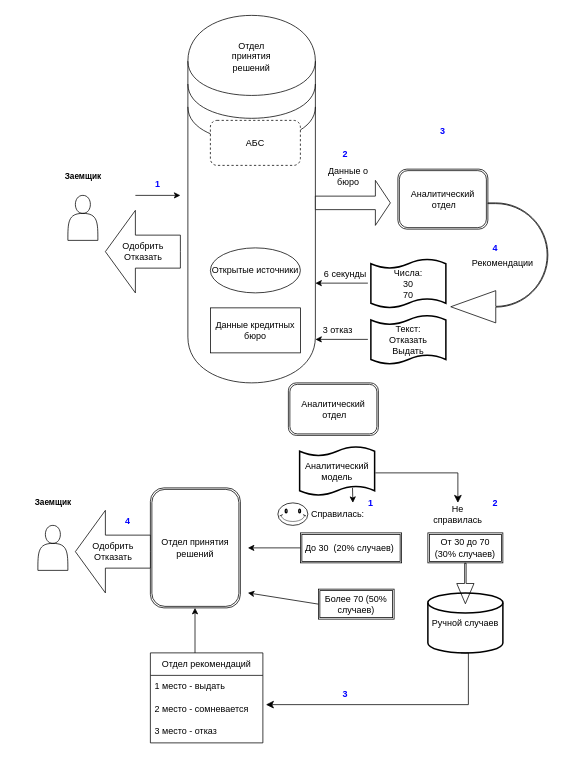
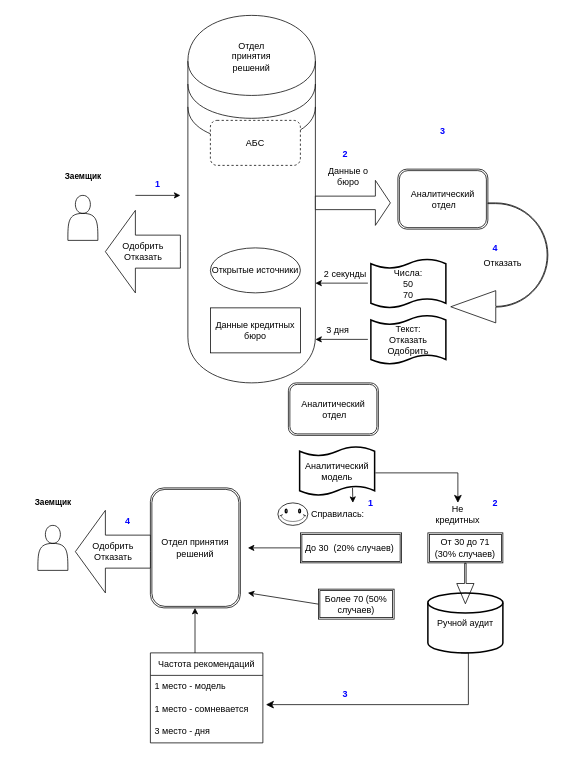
(503, 263) -> (503, 263)
(345, 274) -> (345, 274)
(408, 284) -> (408, 284)
(338, 330) -> (338, 330)
(408, 340) -> (408, 340)
(458, 514) -> (458, 514)
(465, 548) -> (465, 548)
(465, 623) -> (465, 623)
(207, 664) -> (207, 664)
(192, 687) -> (192, 687)
(204, 709) -> (204, 709)
(189, 732) -> (184, 732)
